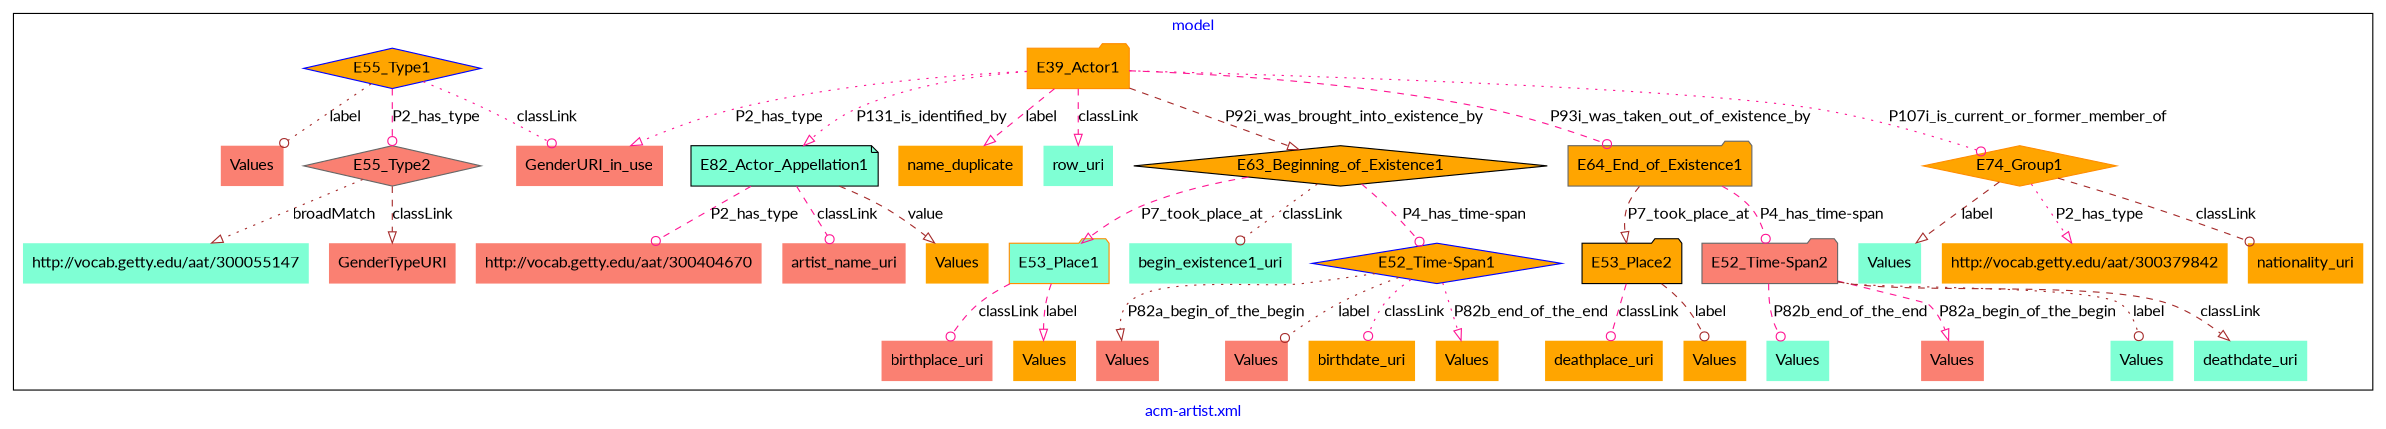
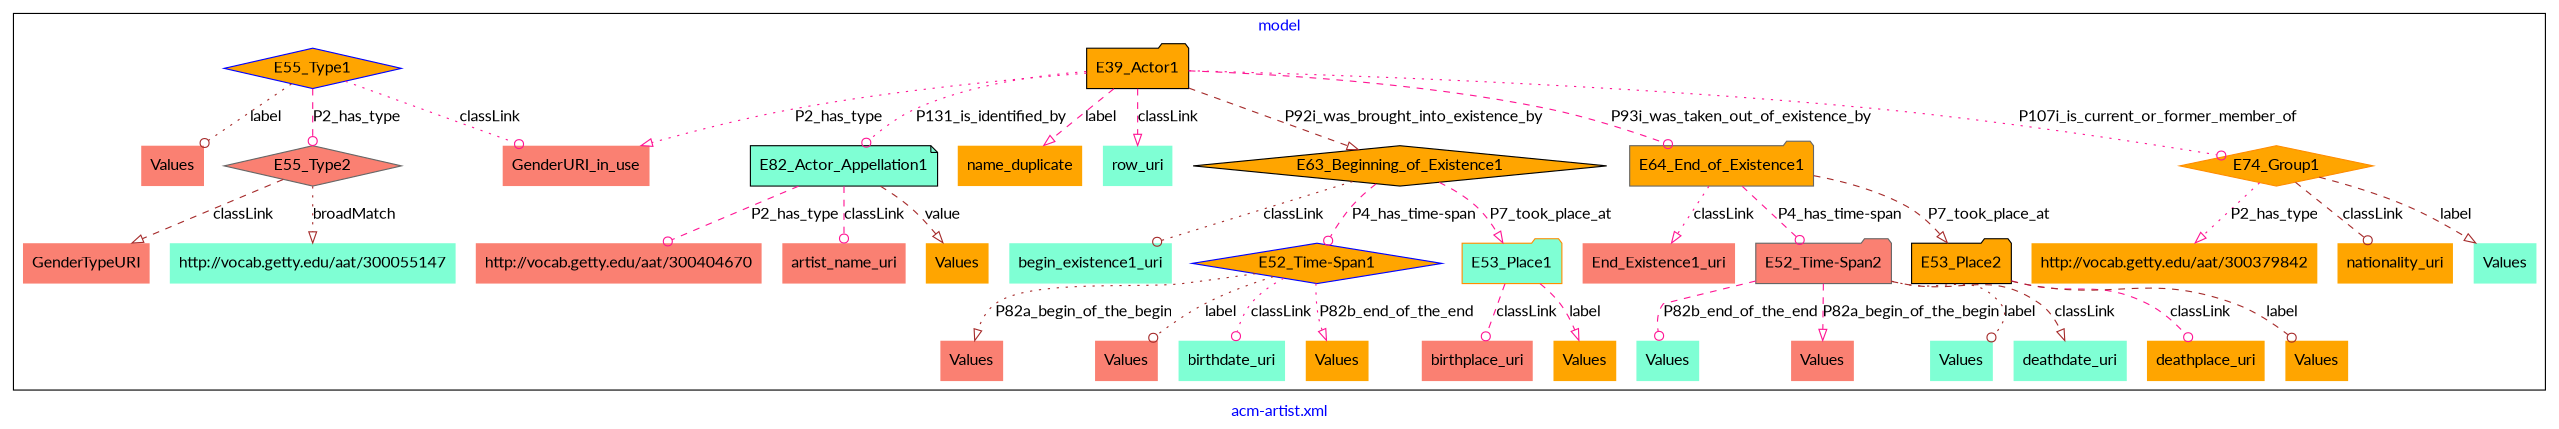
(1078, 68) -> (1138, 68)
(914, 89) -> (961, 92)
none -> (1659, 263)
(1362, 361) -> (1232, 361)
